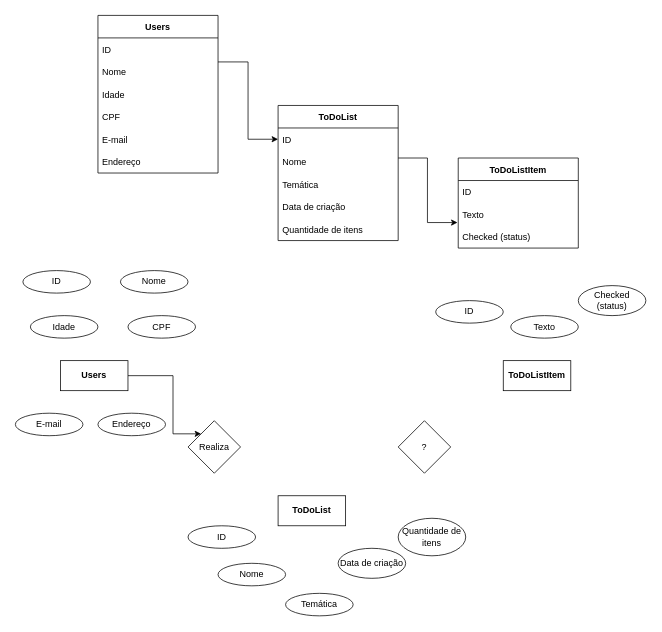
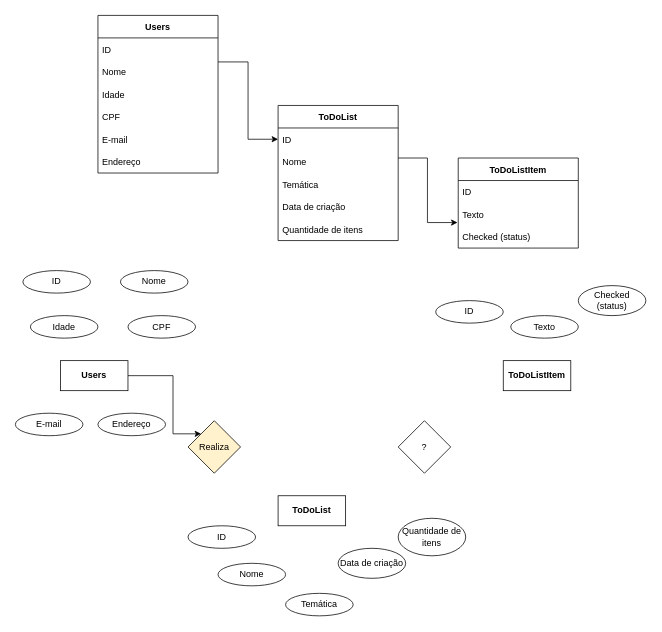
(214, 447) -> (214, 447)
